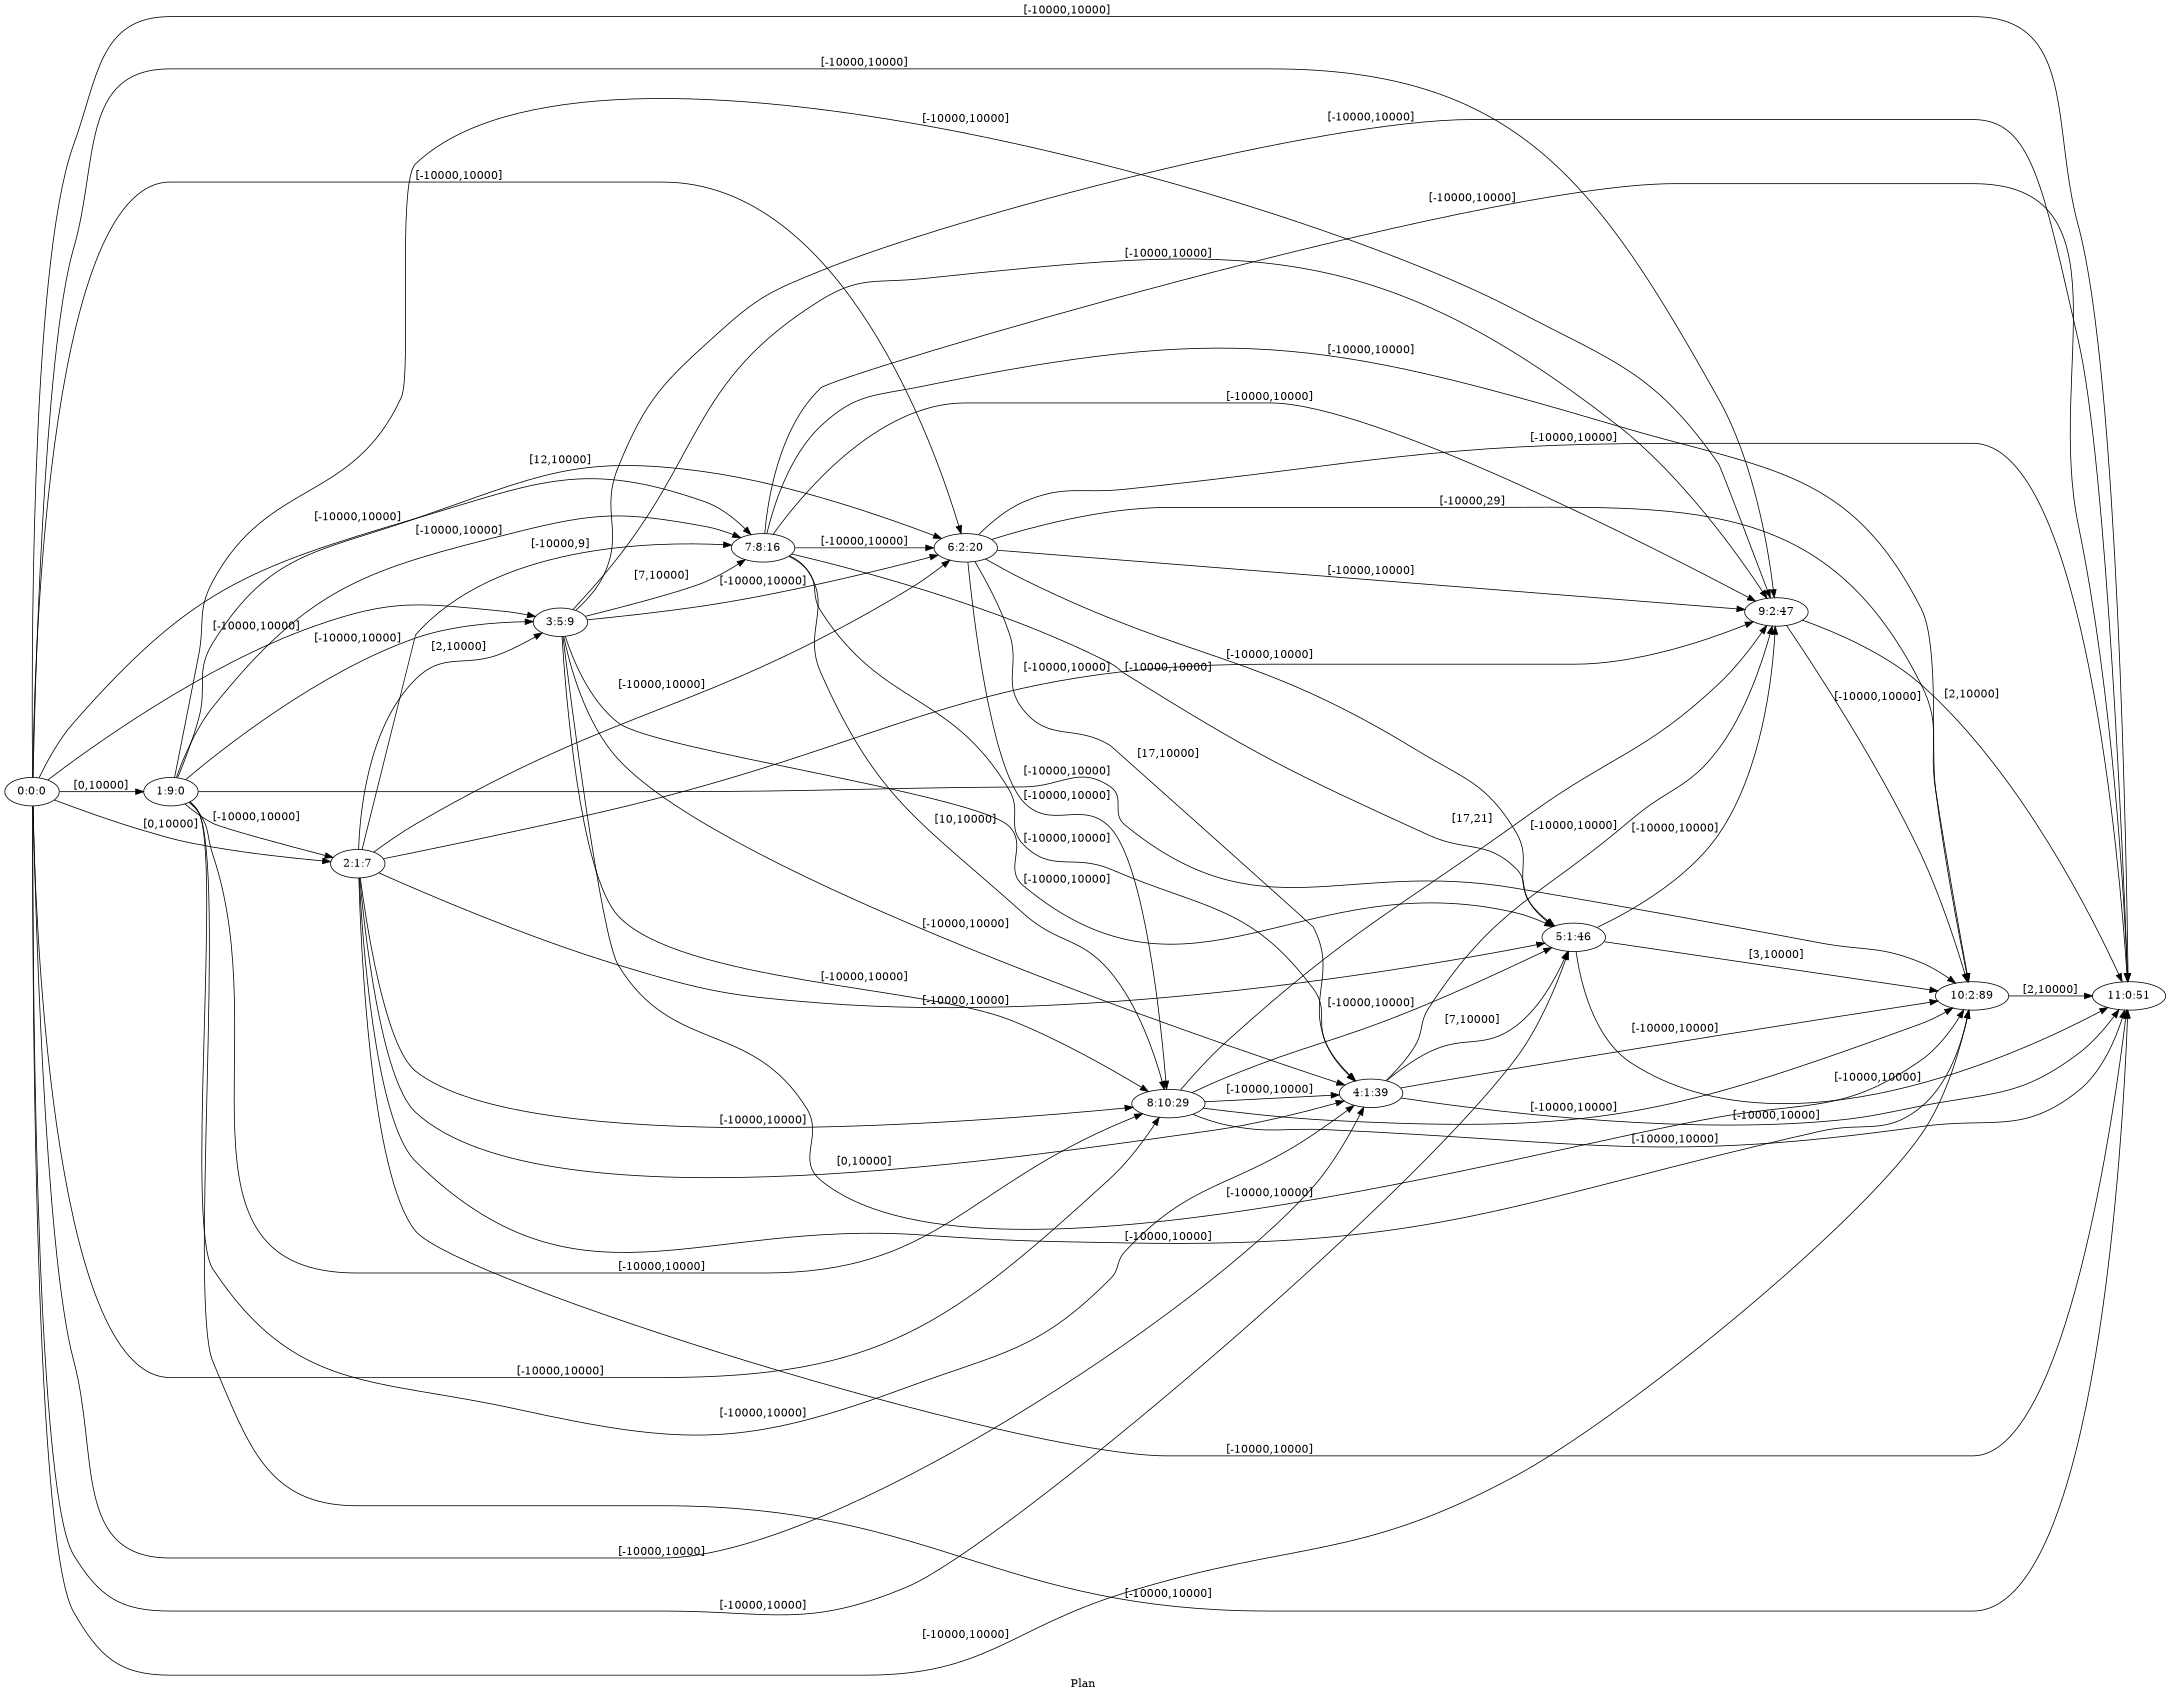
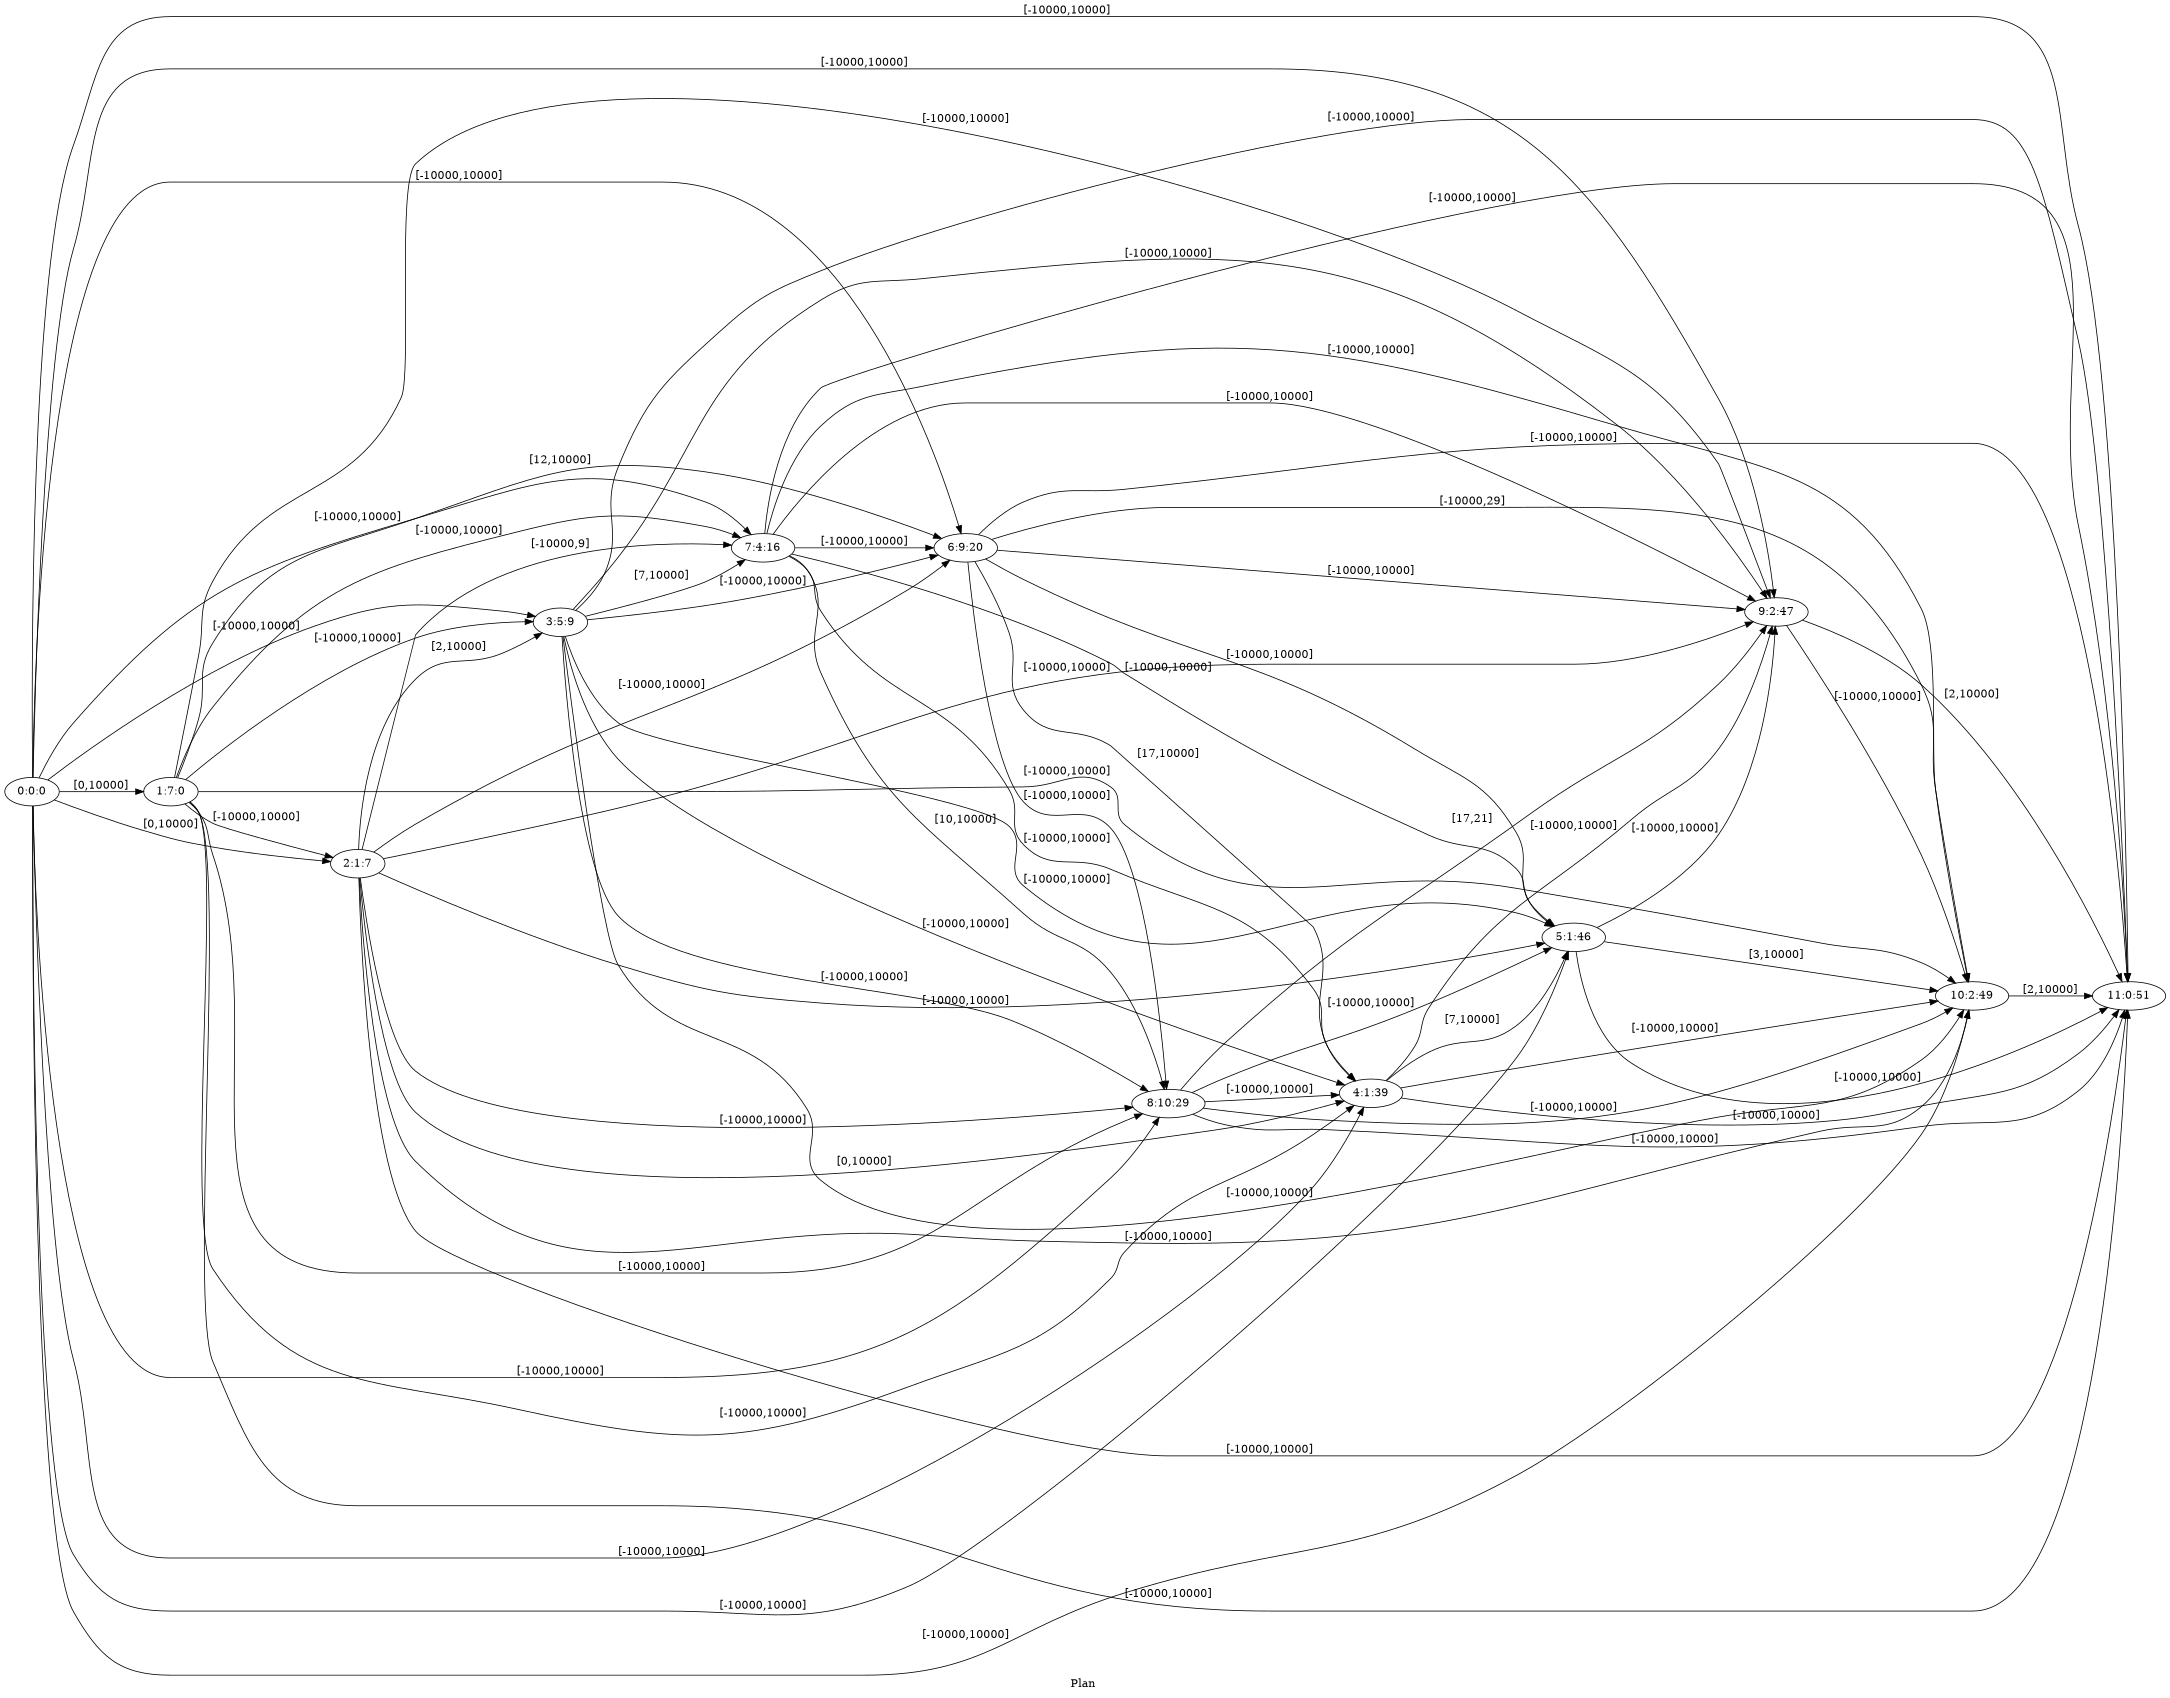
(763, 548) -> (763, 548)
(966, 548) -> (966, 548)
(171, 792) -> (171, 792)
(1972, 996) -> (1972, 996)
